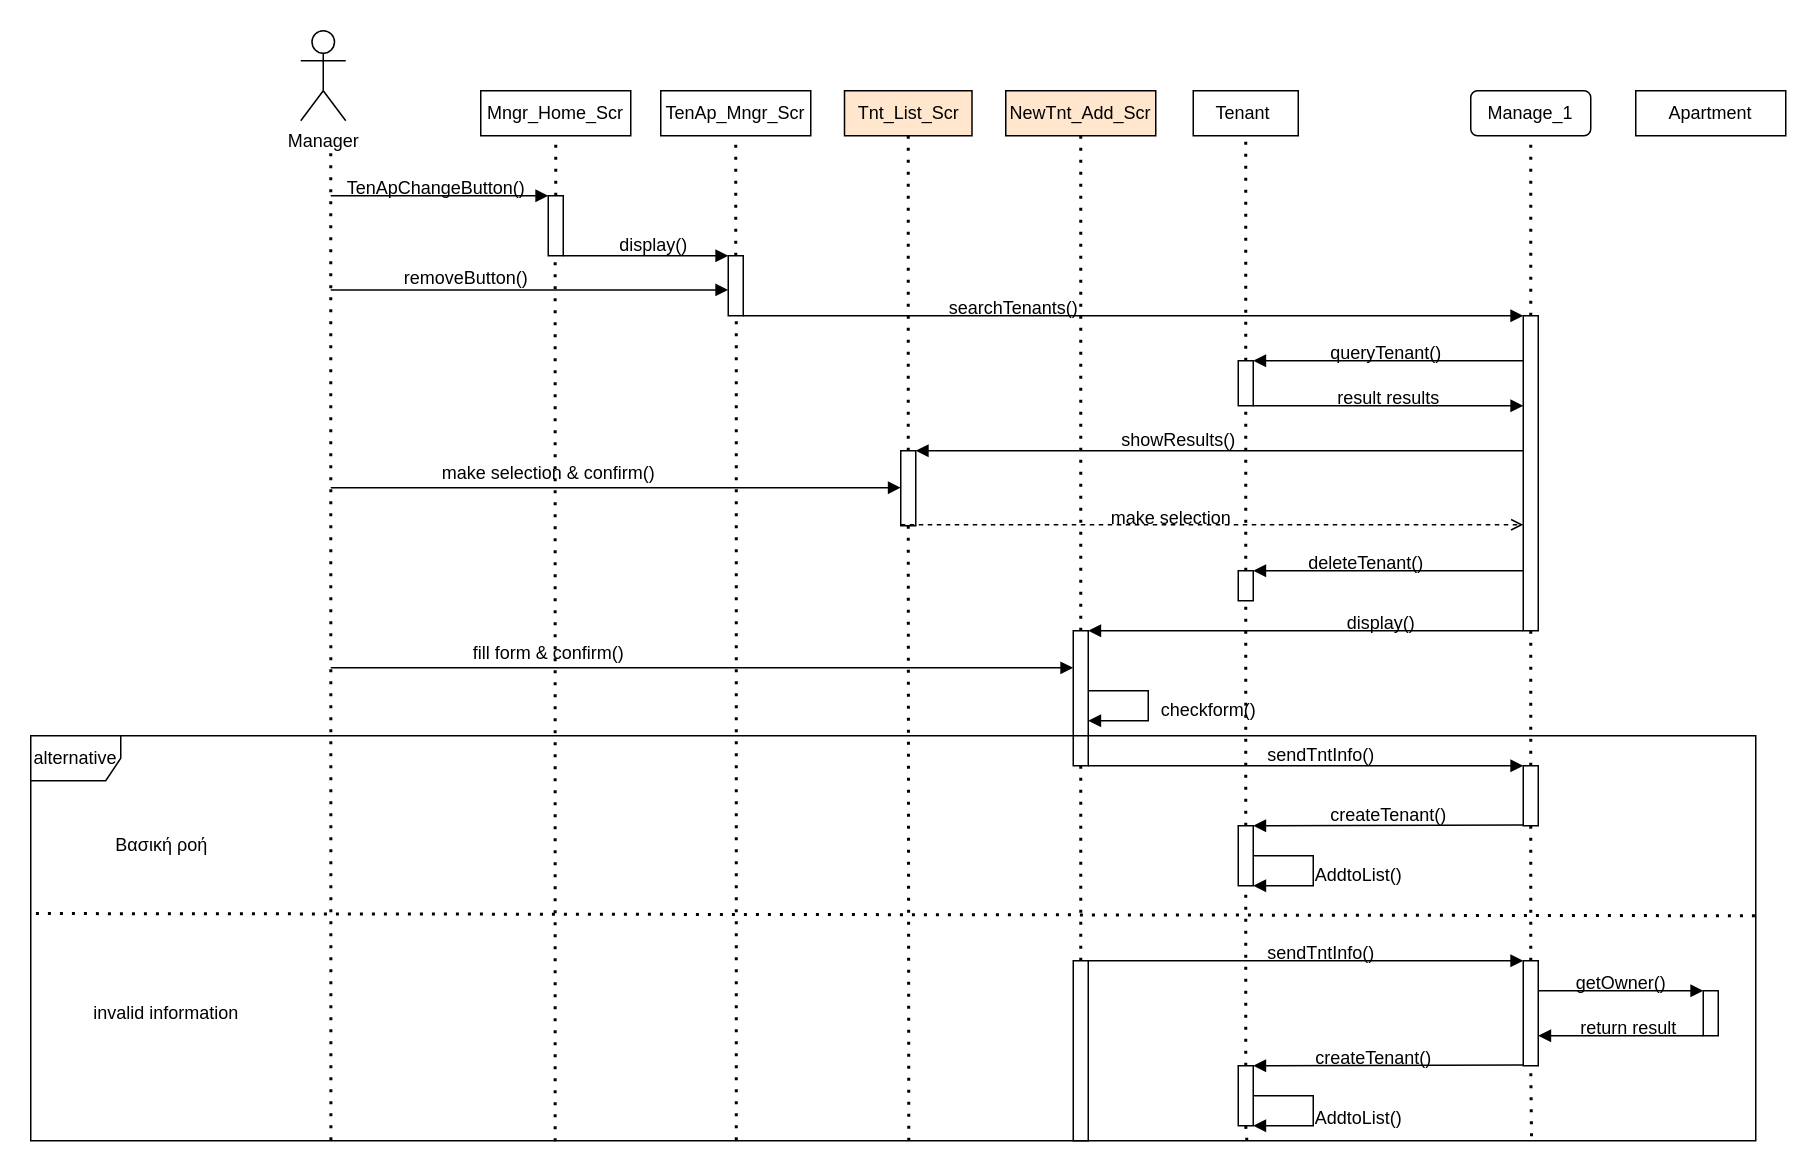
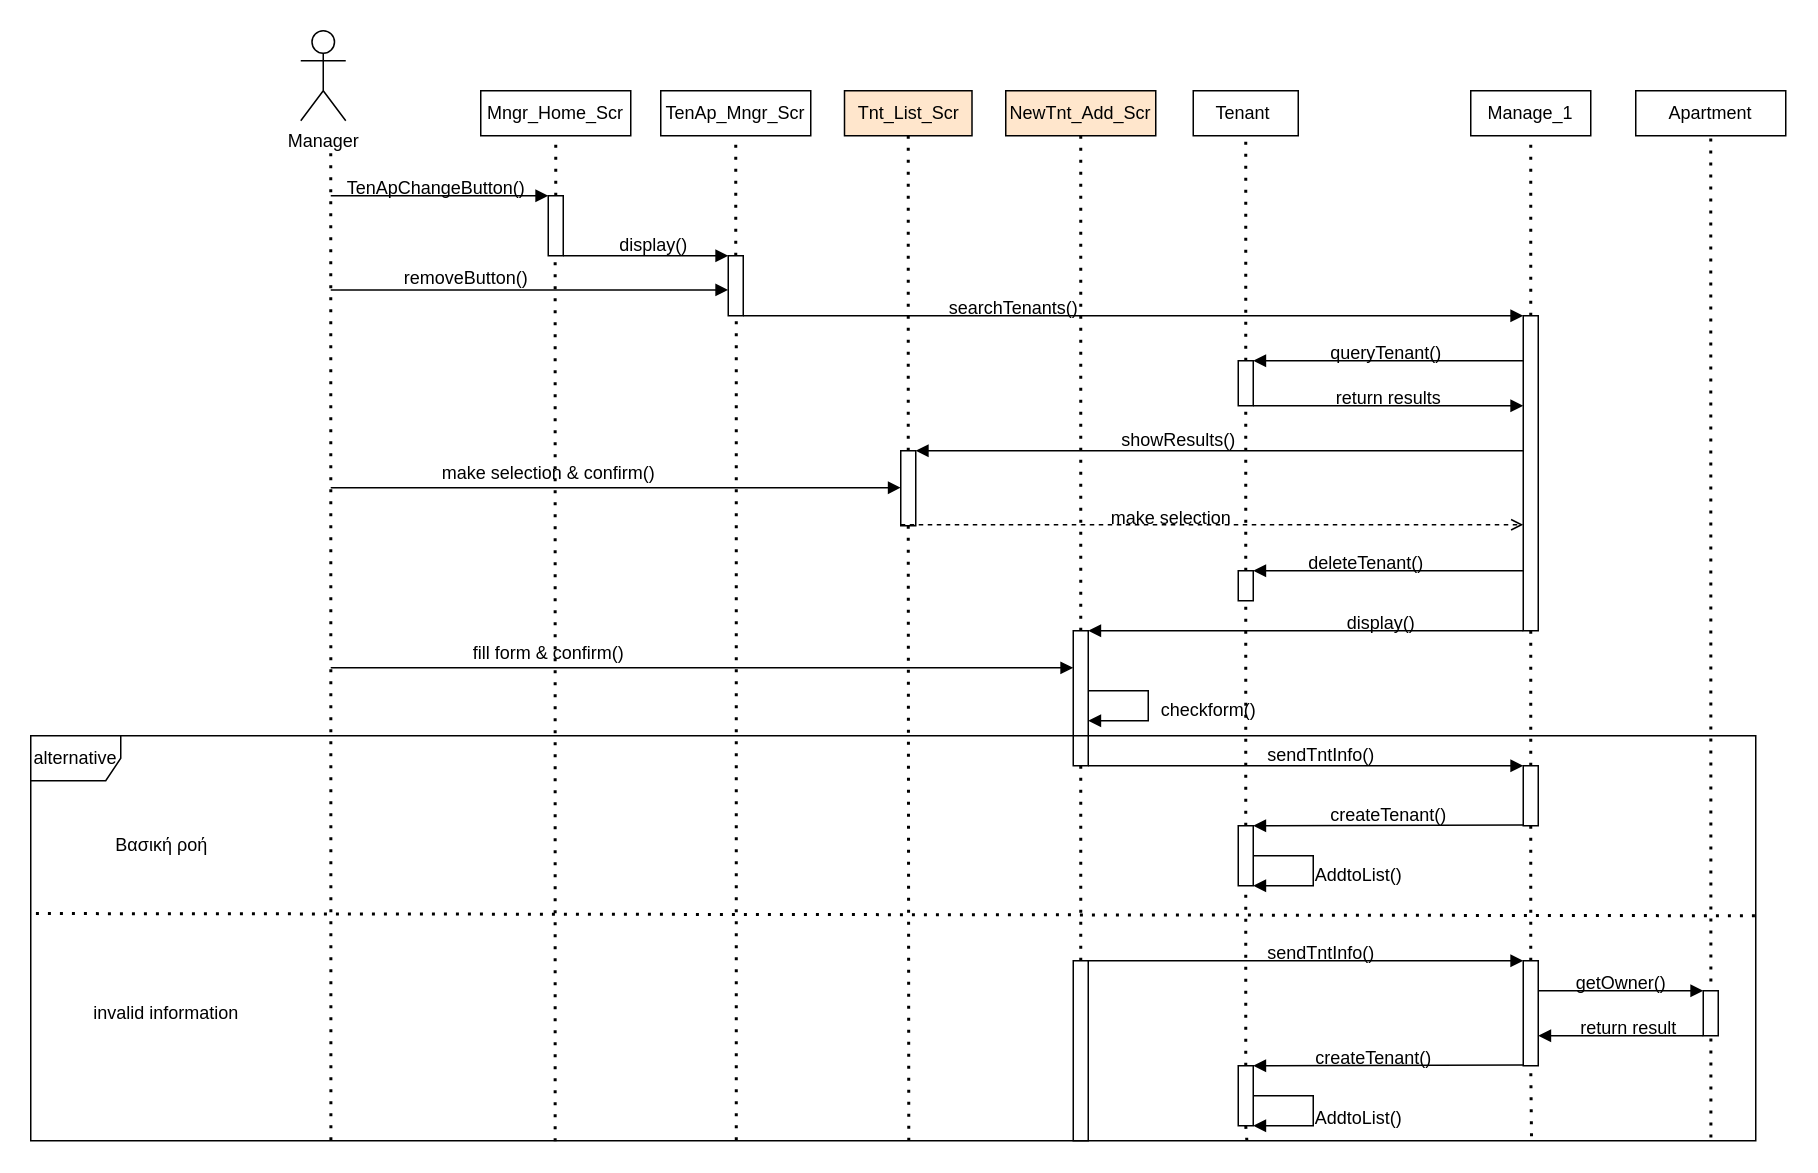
(1531, 113) -> (1531, 113)
(1389, 398) -> (1389, 398)
none -> (1711, 560)
